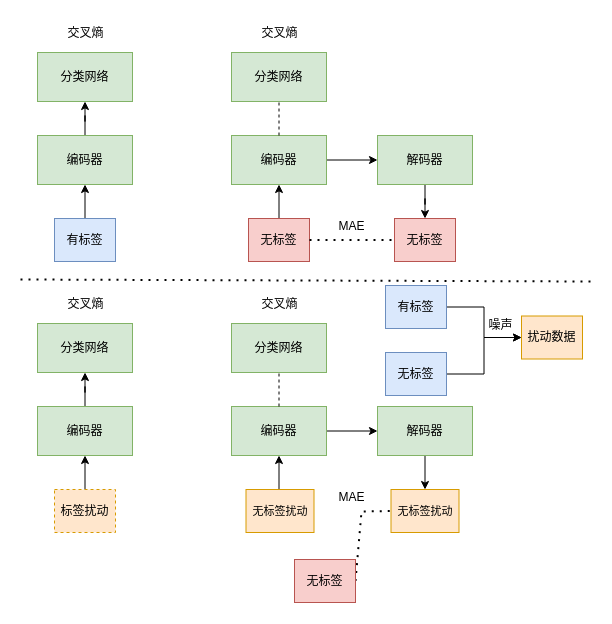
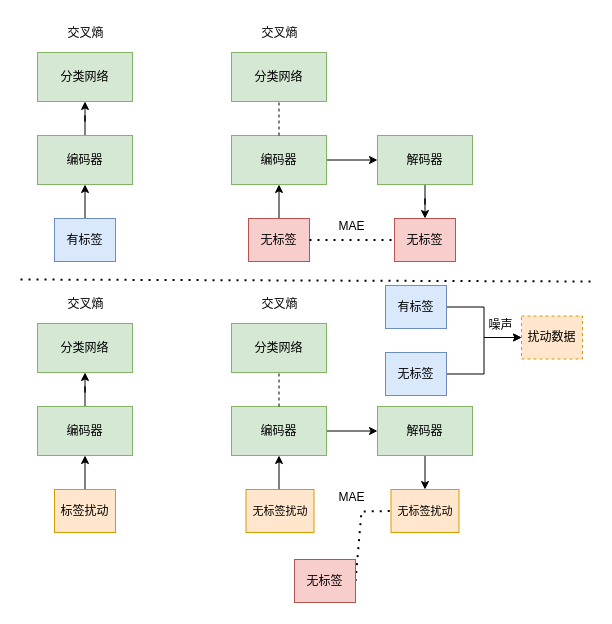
(552, 338) -> (552, 338)
(85, 511) -> (85, 511)
